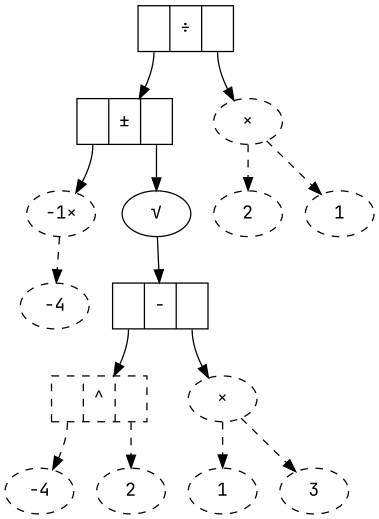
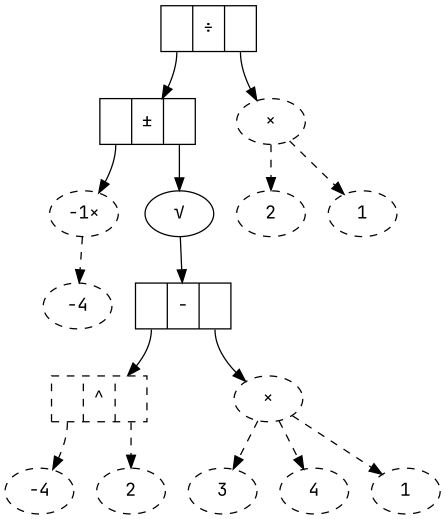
none -> (314, 491)
